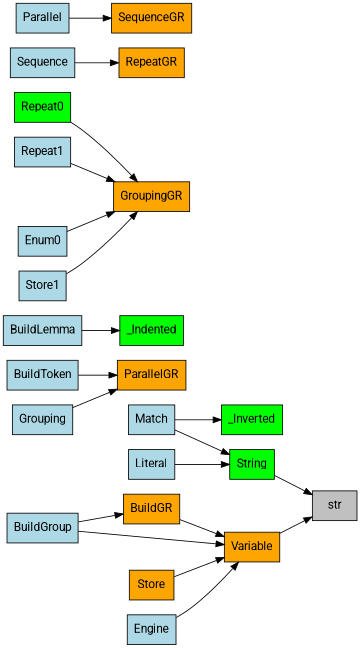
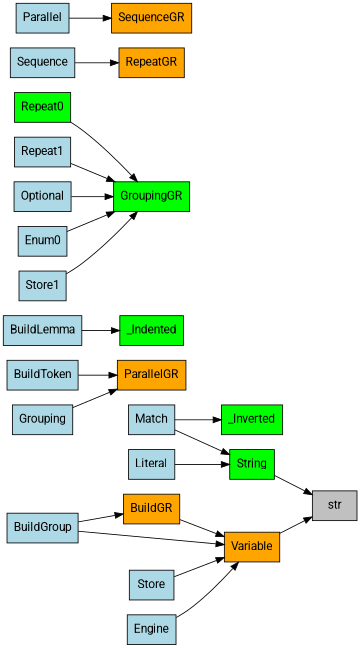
none -> (43, 197)
(152, 197) -> (152, 197)
(152, 585) -> (152, 585)
